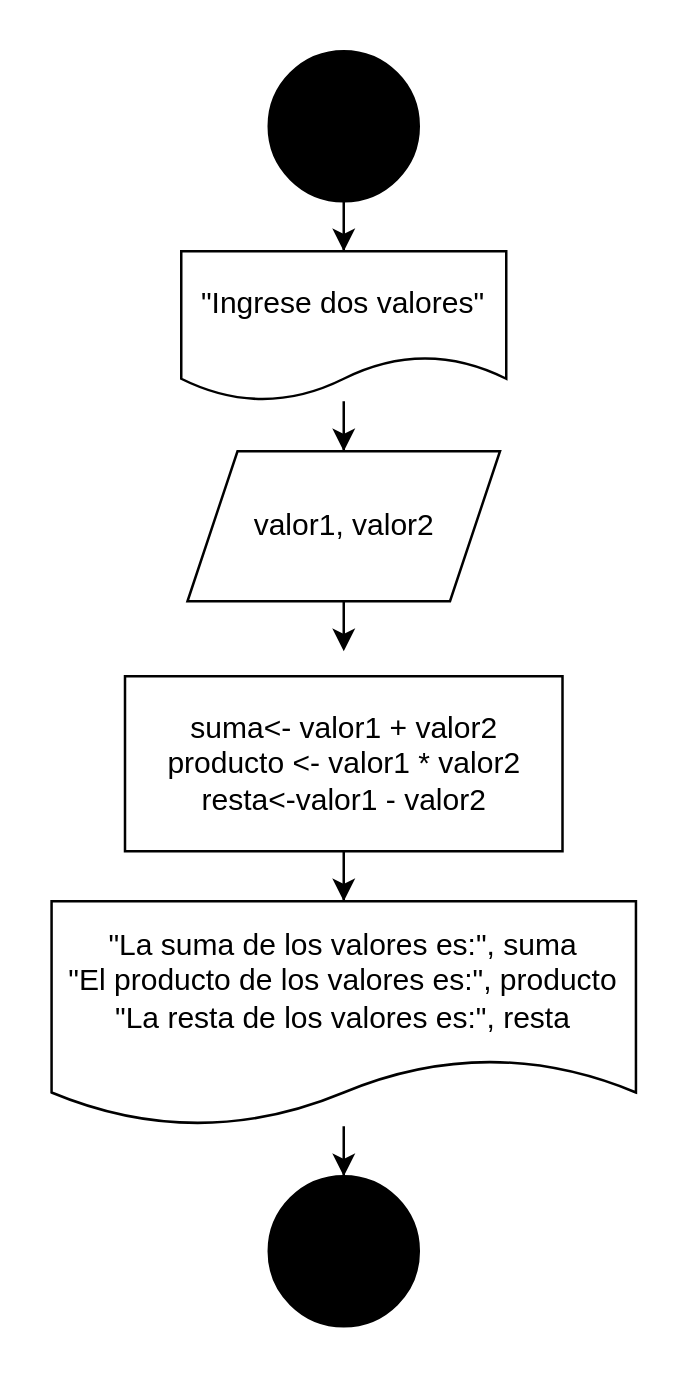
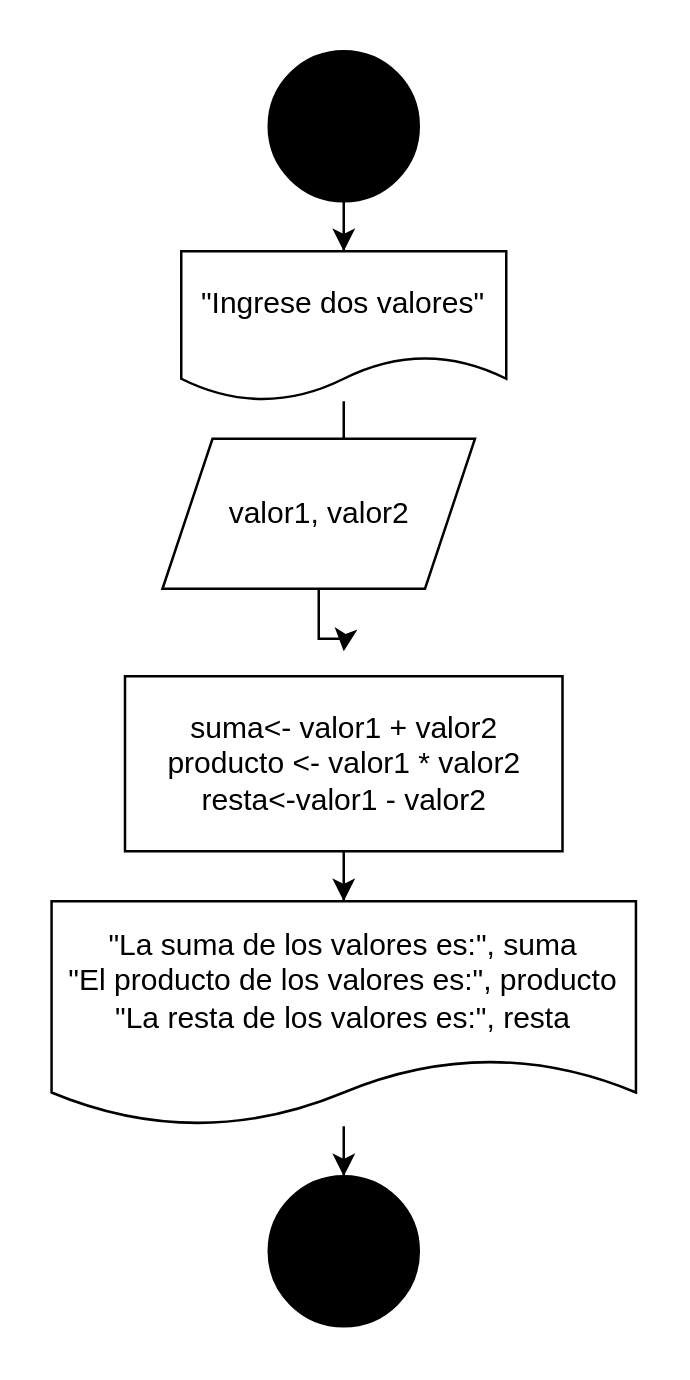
(344, 526) -> (319, 514)
